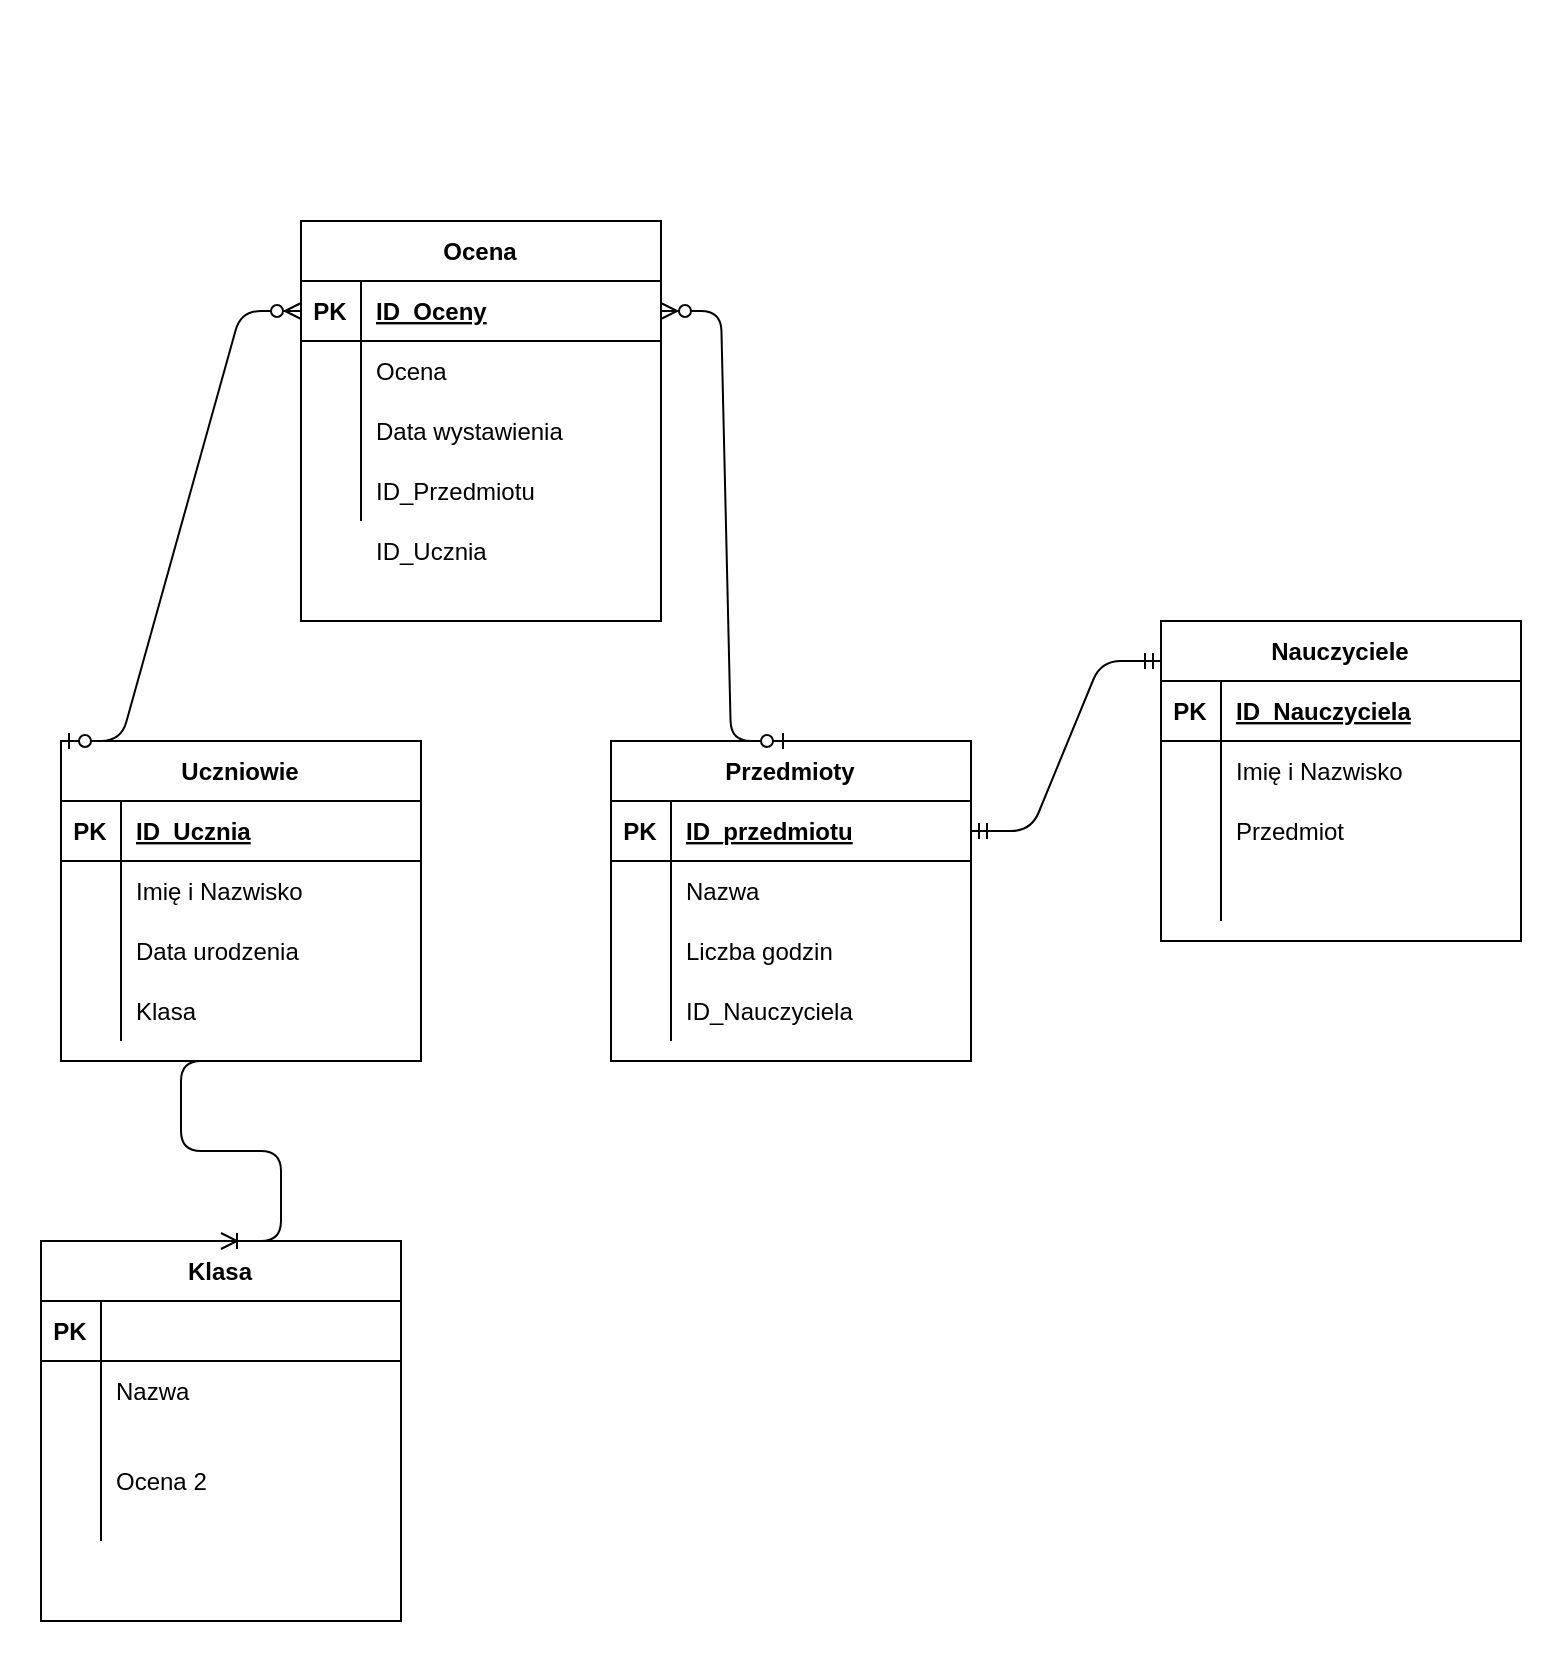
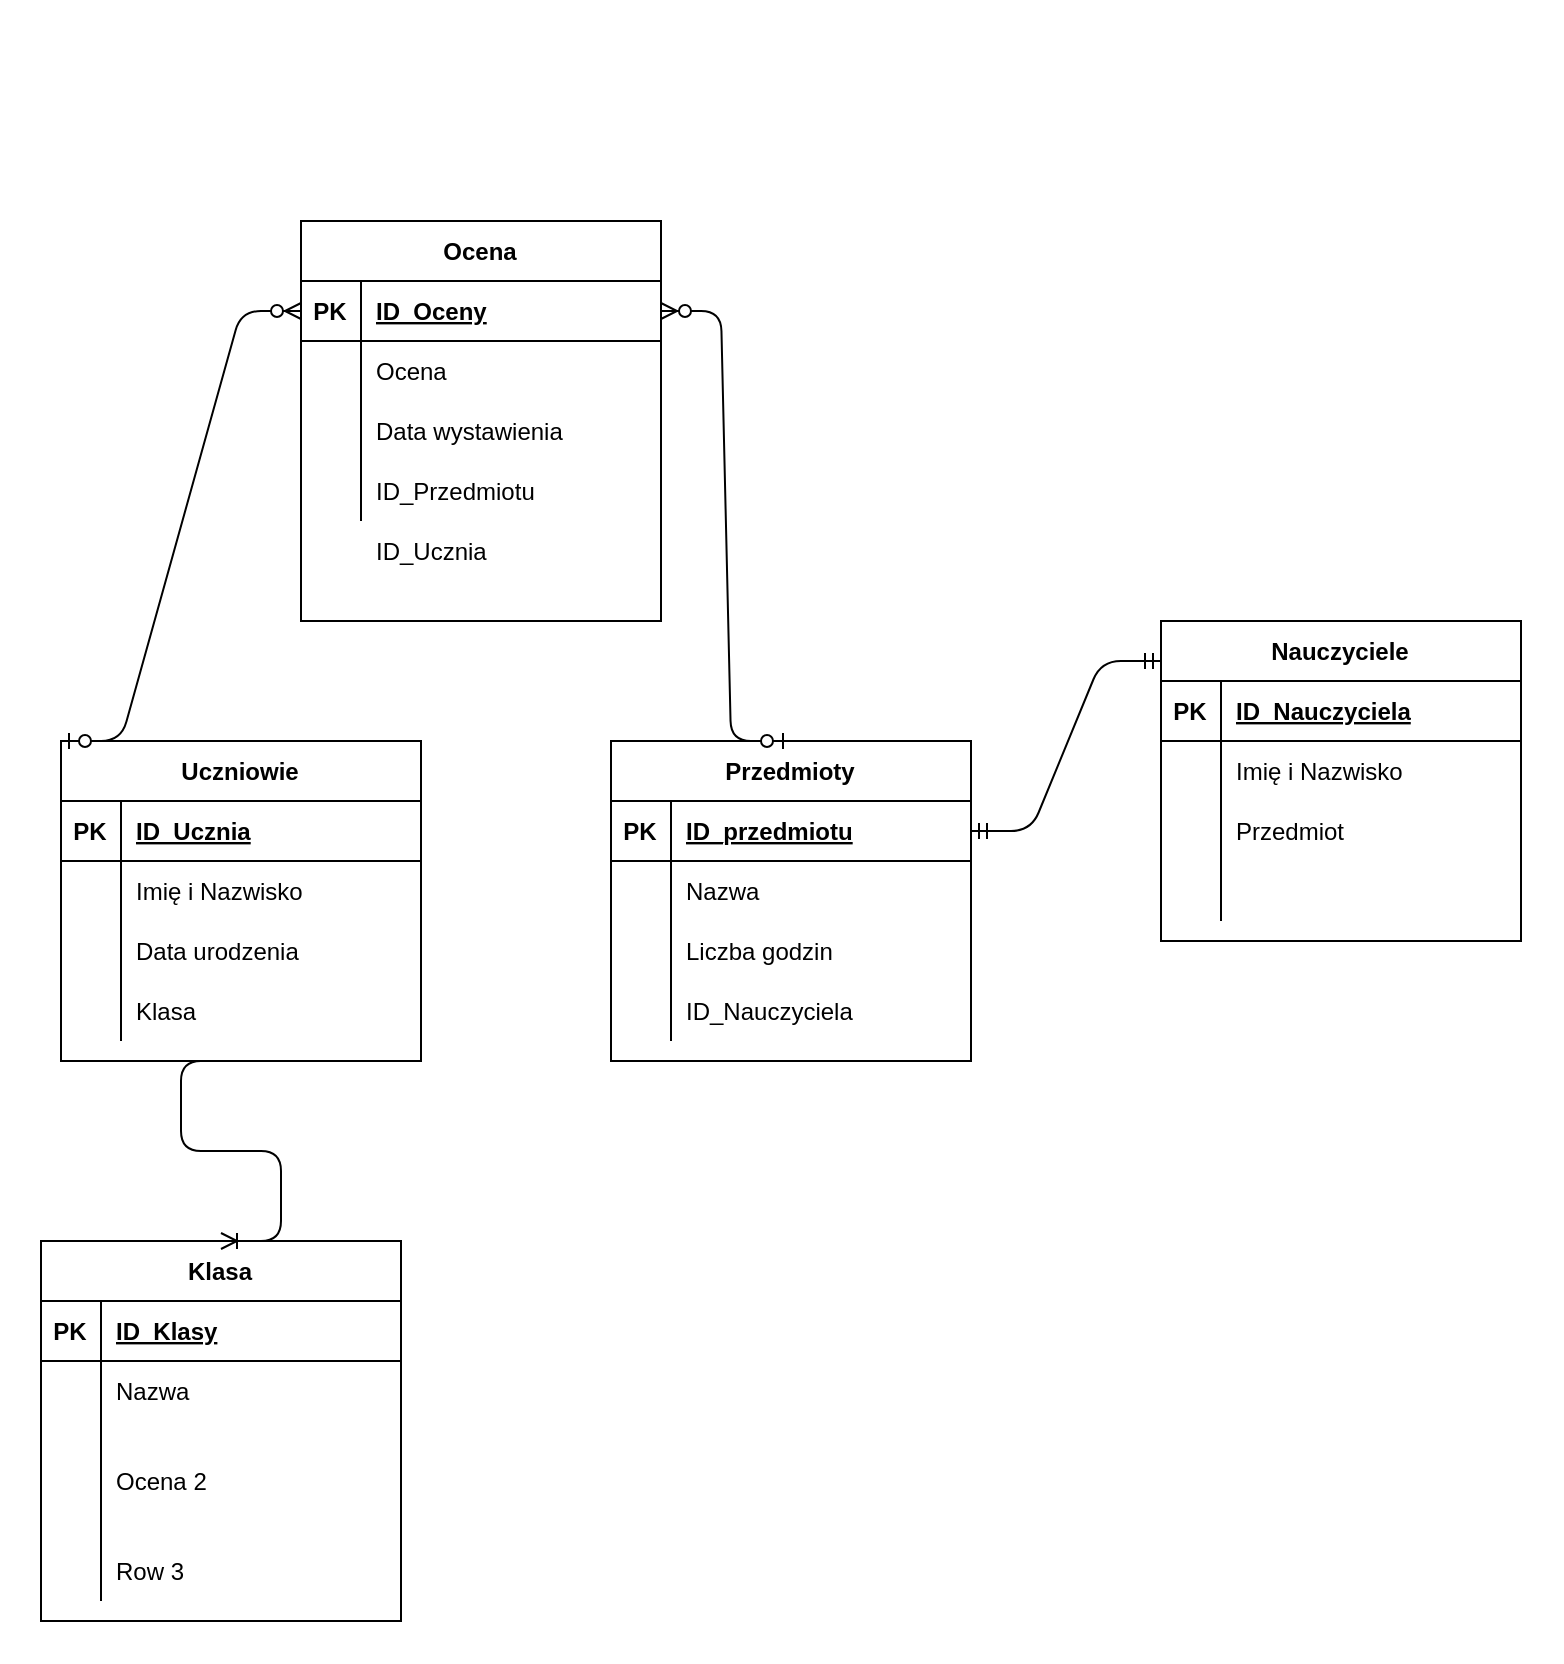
none -> (251, 1331)
none -> (251, 1571)
